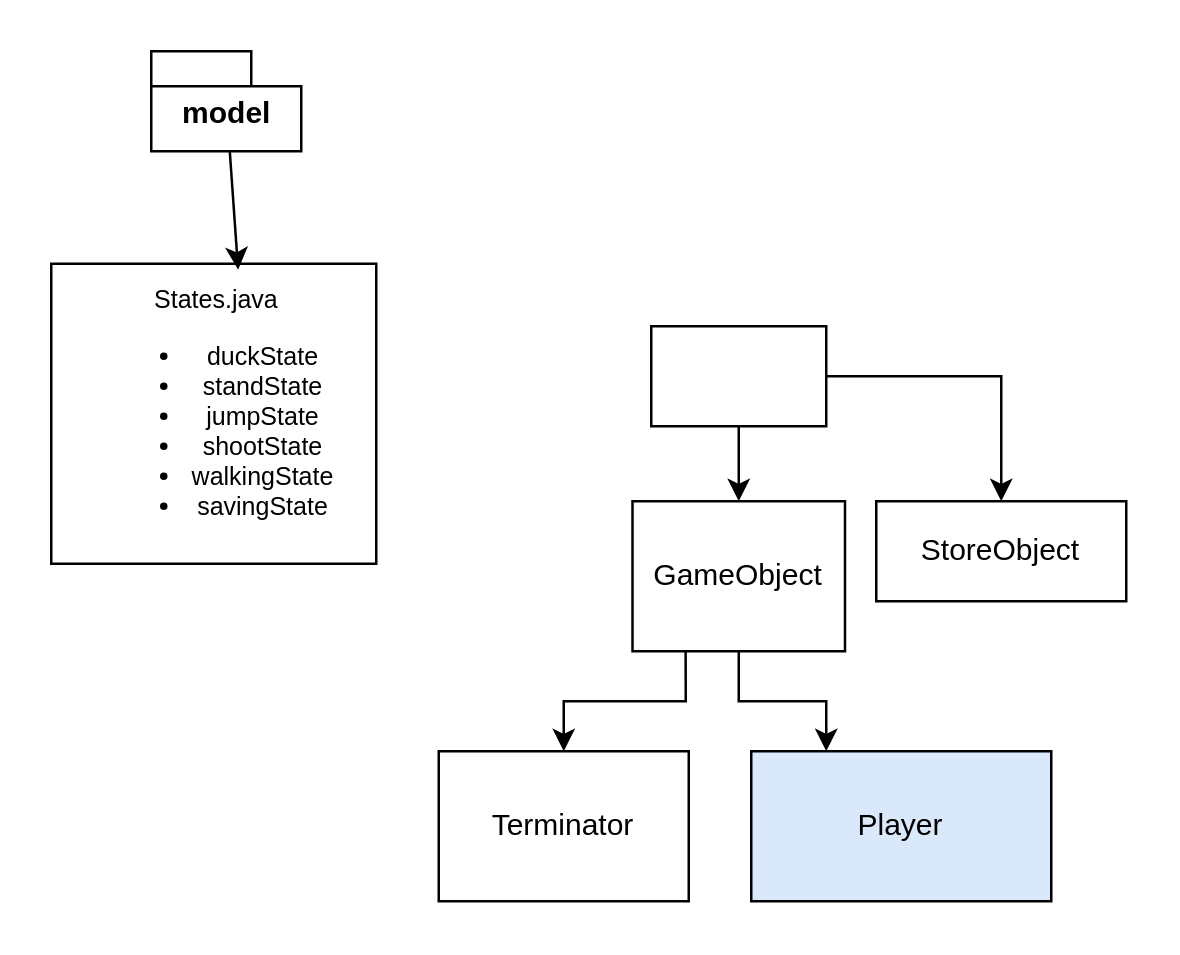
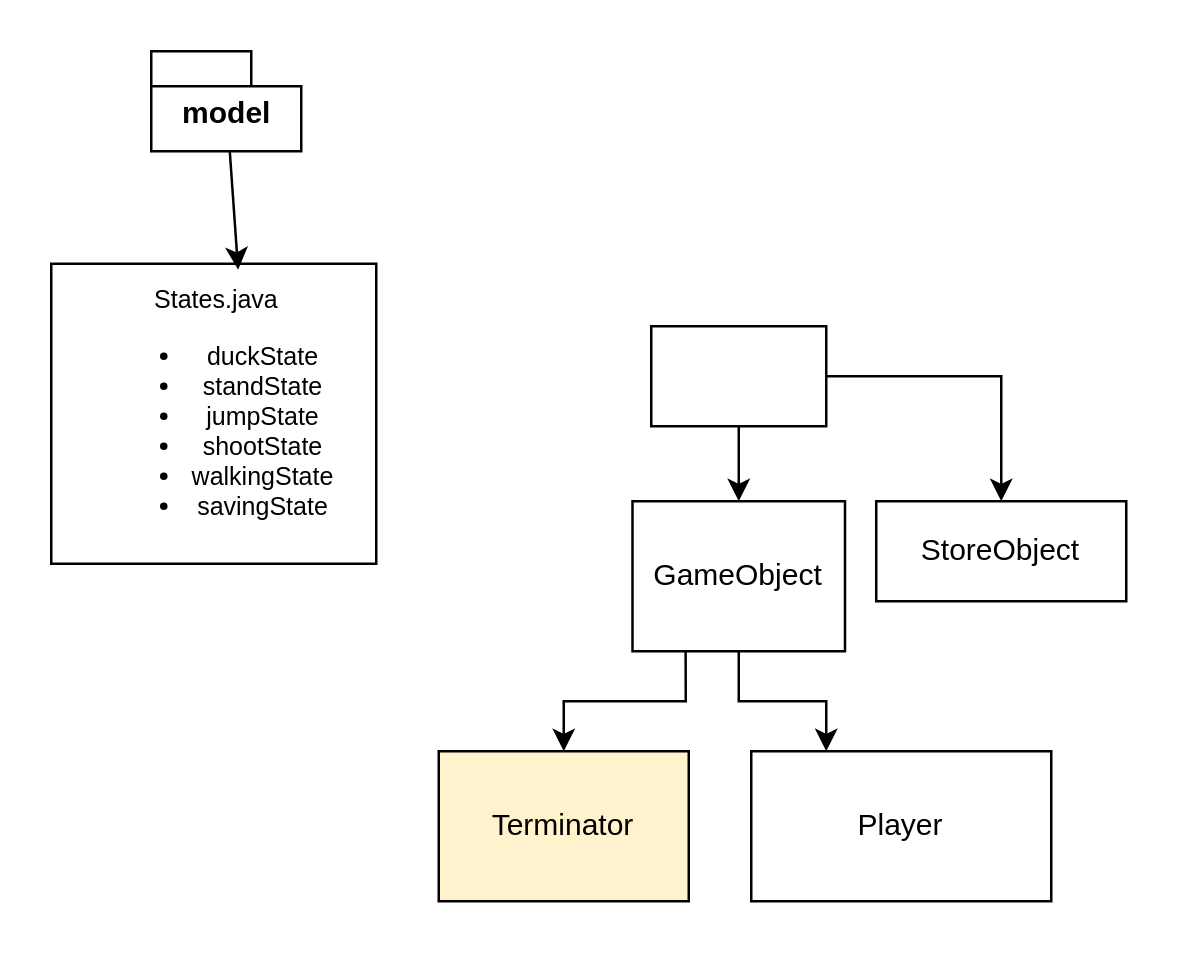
(564, 826) -> (564, 826)
(901, 826) -> (901, 826)
